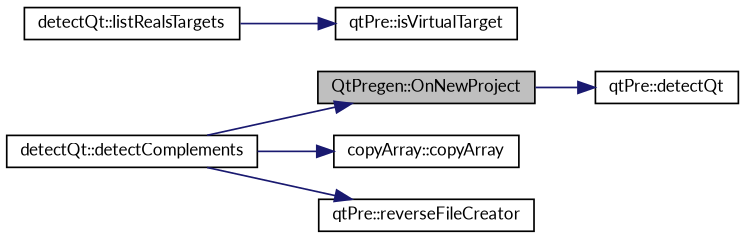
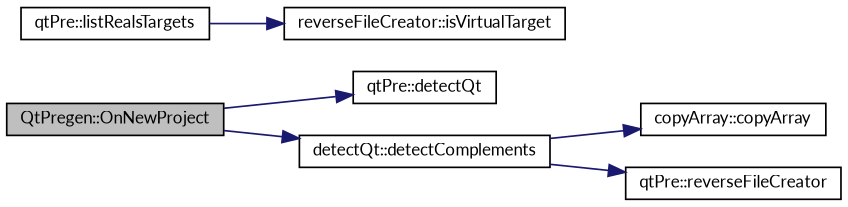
(132, 24) -> (115, 24)
(426, 24) -> (425, 24)
(271, 121) -> (253, 134)
